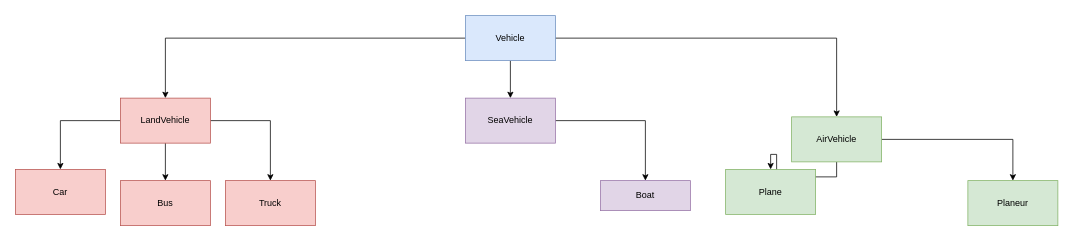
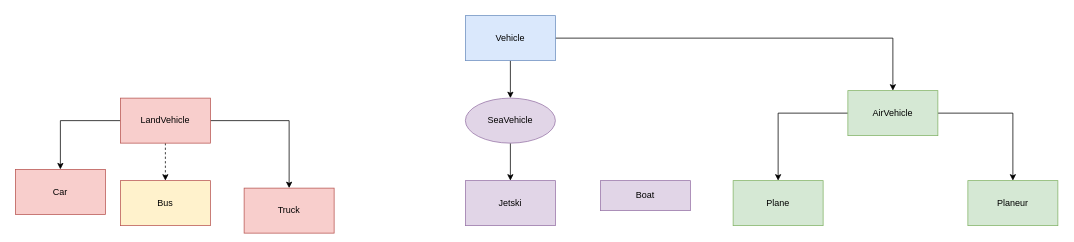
(165, 64) -> none
(510, 120) -> (510, 120)
(627, 120) -> none
(837, 139) -> (893, 113)
(165, 159) -> (165, 159)
none -> (510, 159)
(771, 192) -> (778, 203)
(165, 203) -> (165, 203)
(270, 203) -> (289, 210)
none -> (510, 203)
